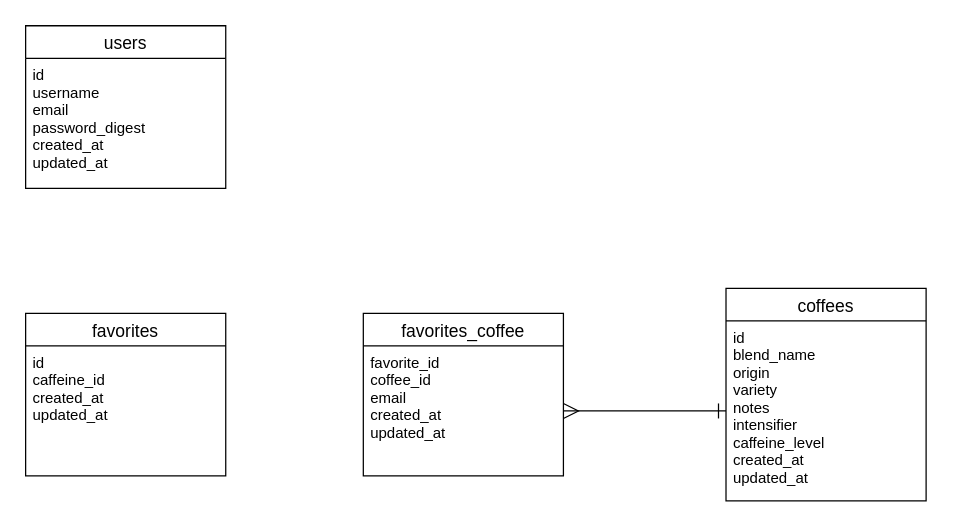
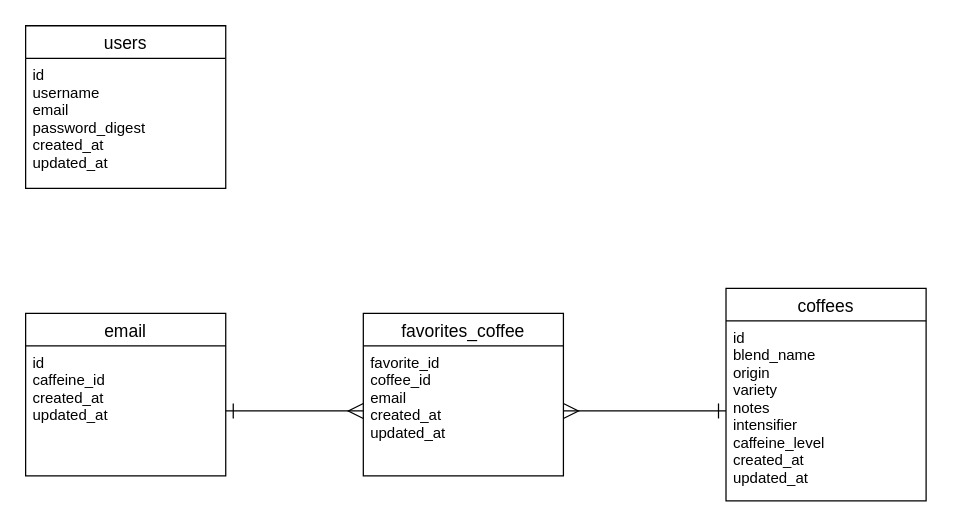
(125, 330) -> (125, 330)
none -> (294, 411)
